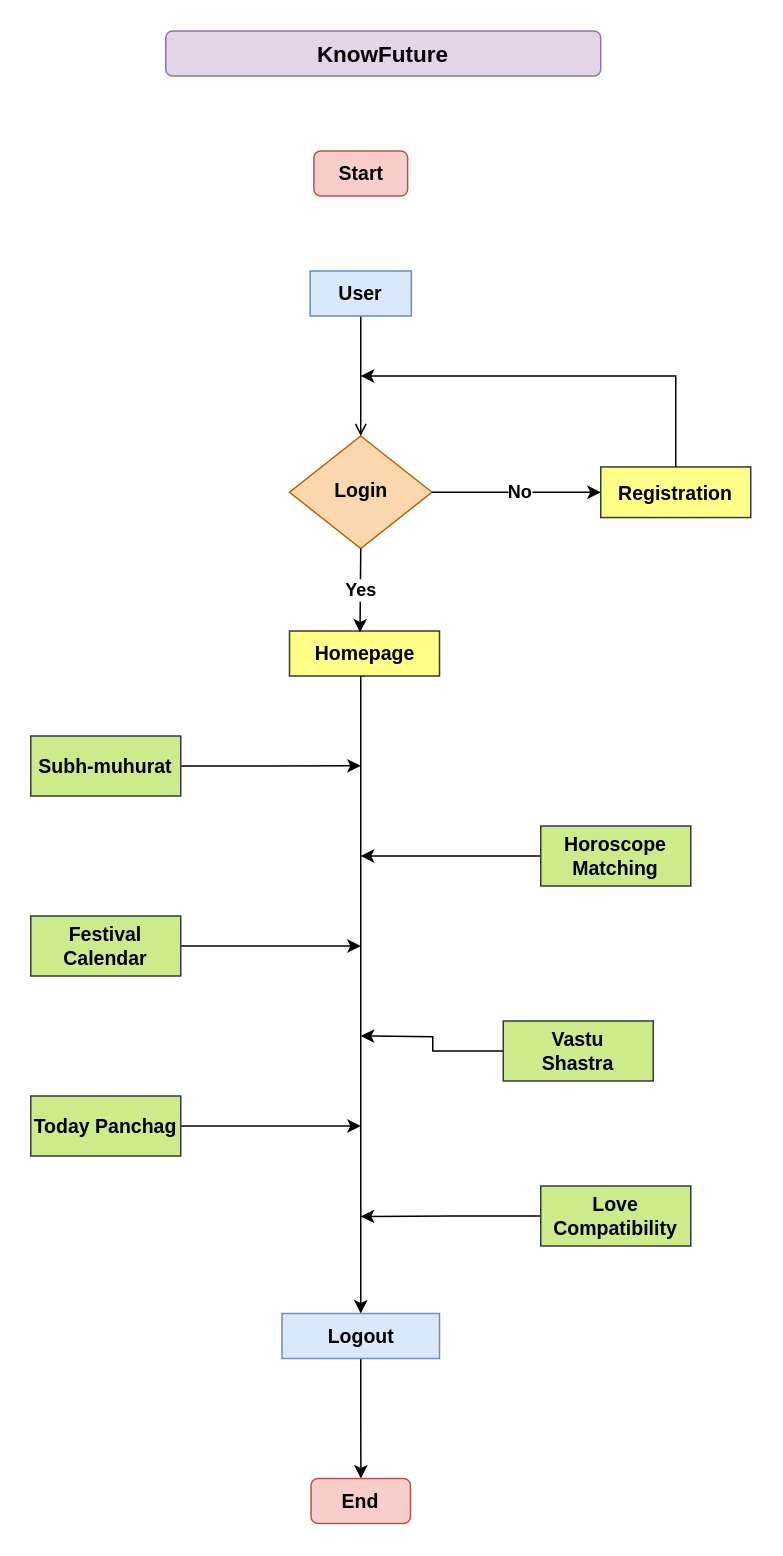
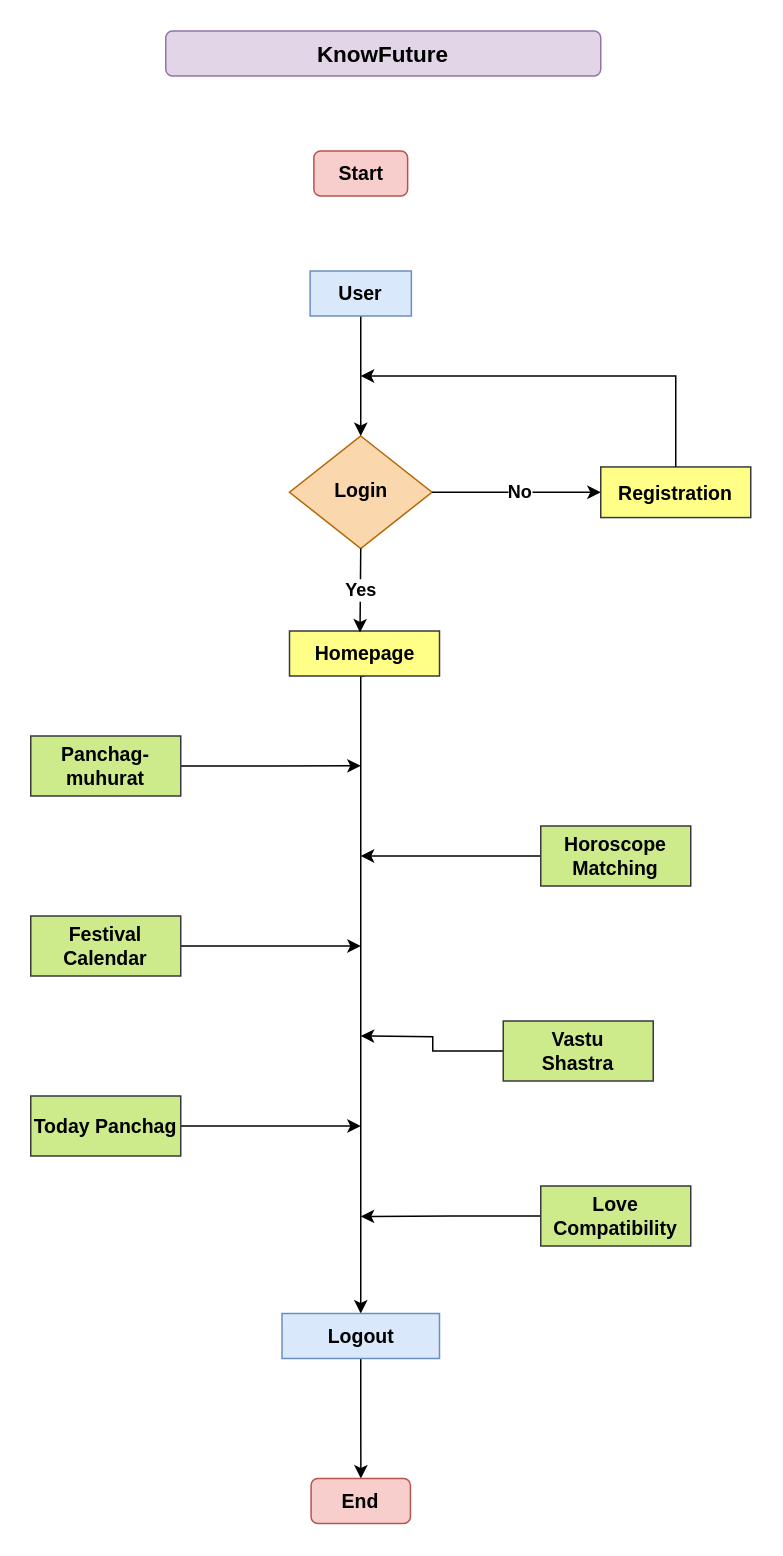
(361, 426) -> (361, 424)
(106, 766) -> (106, 766)
